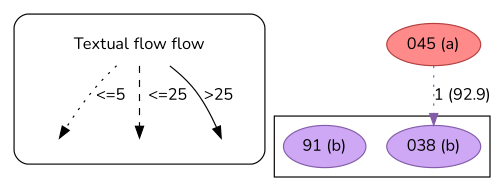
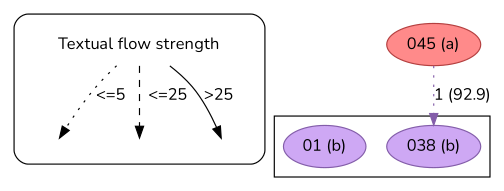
(139, 45) -> (139, 45)
(325, 147) -> (325, 147)
